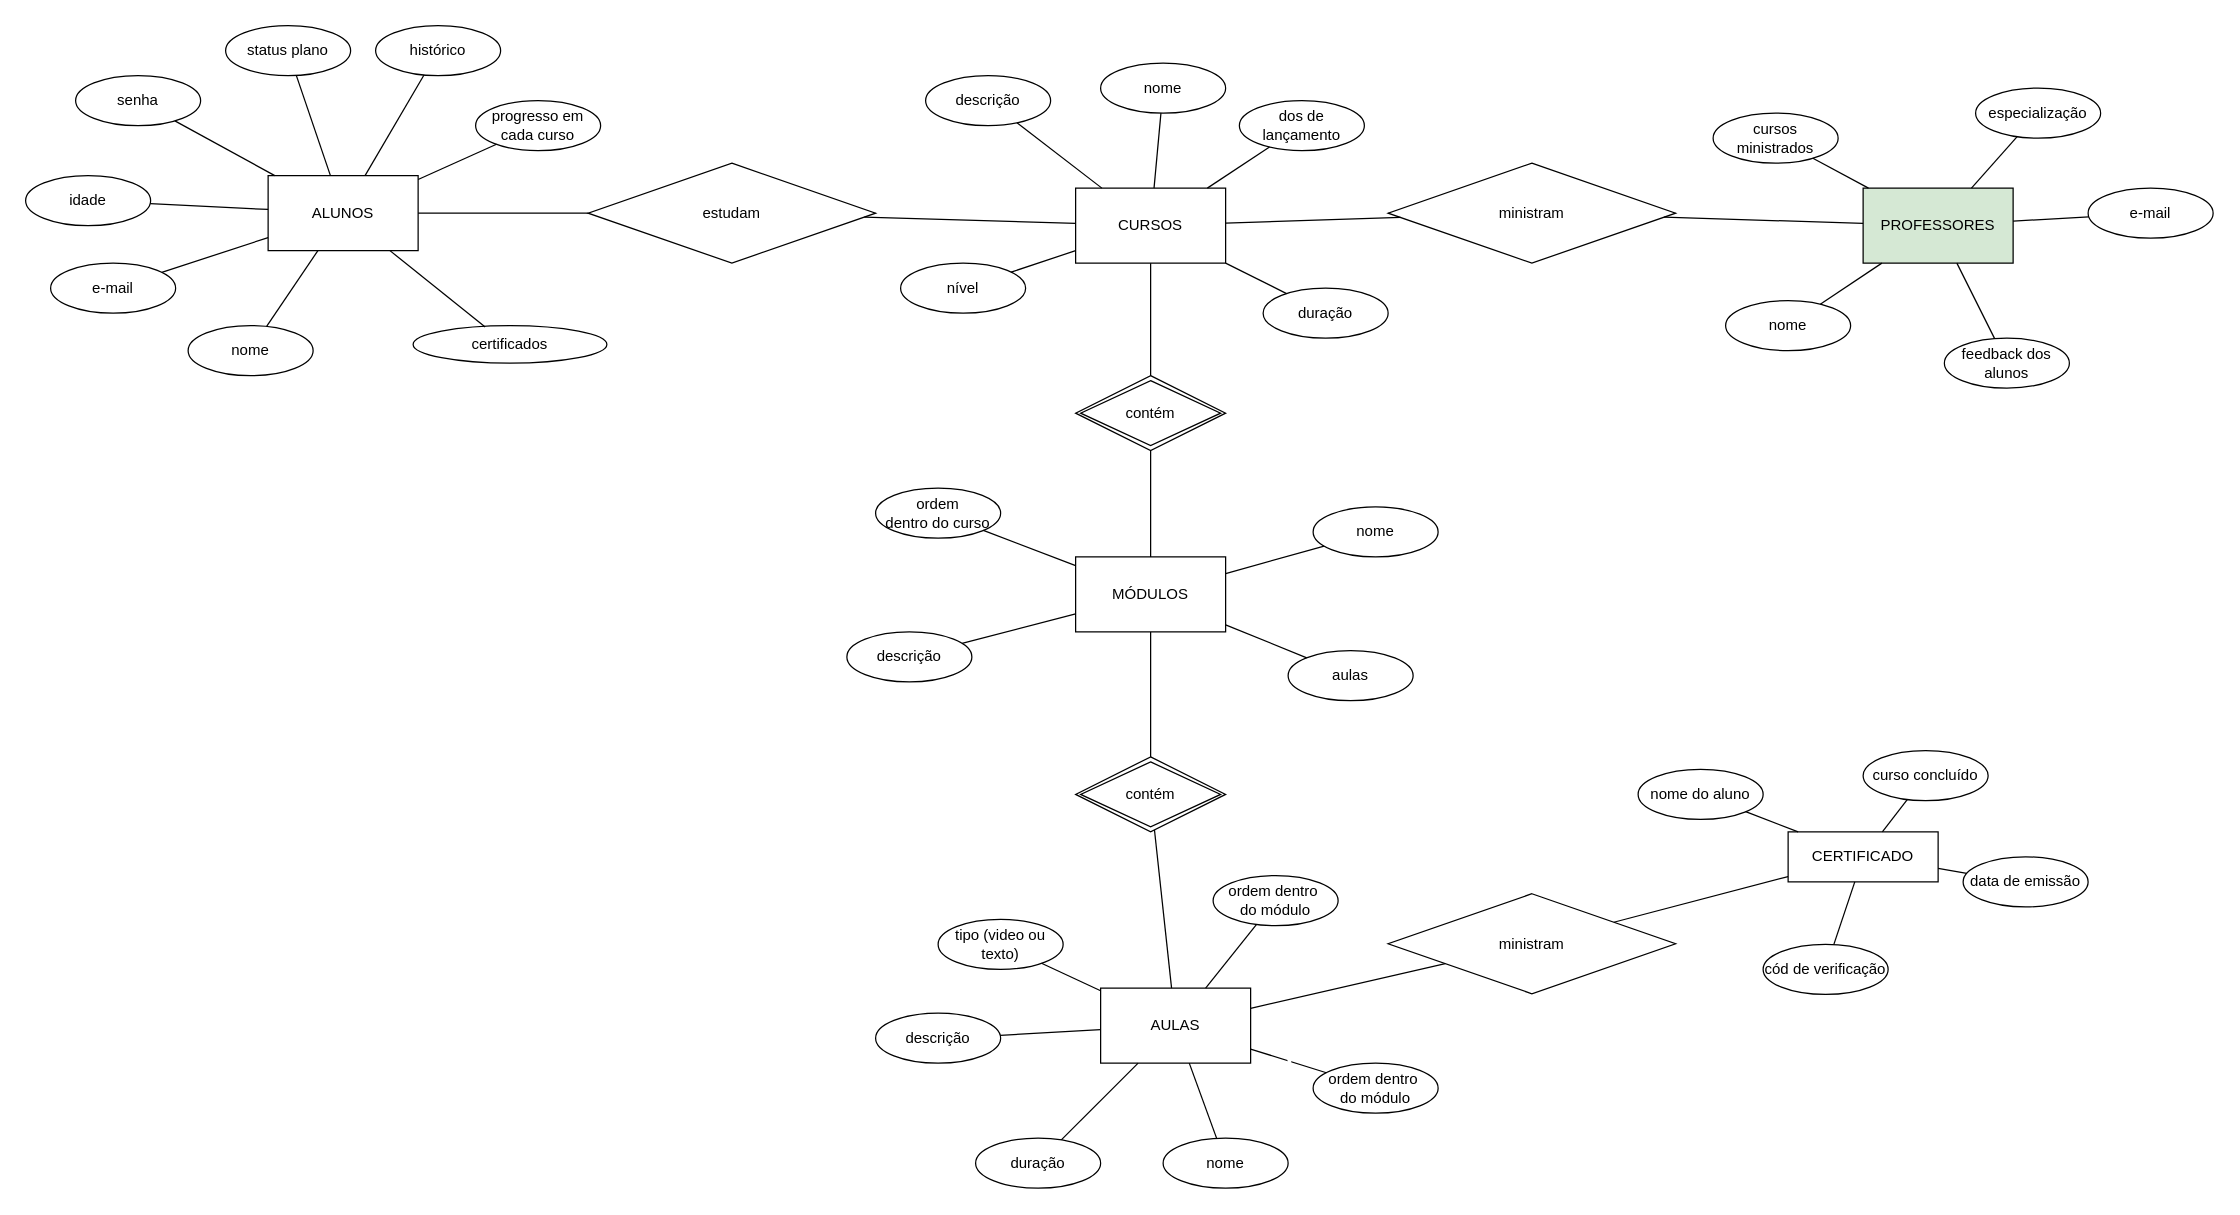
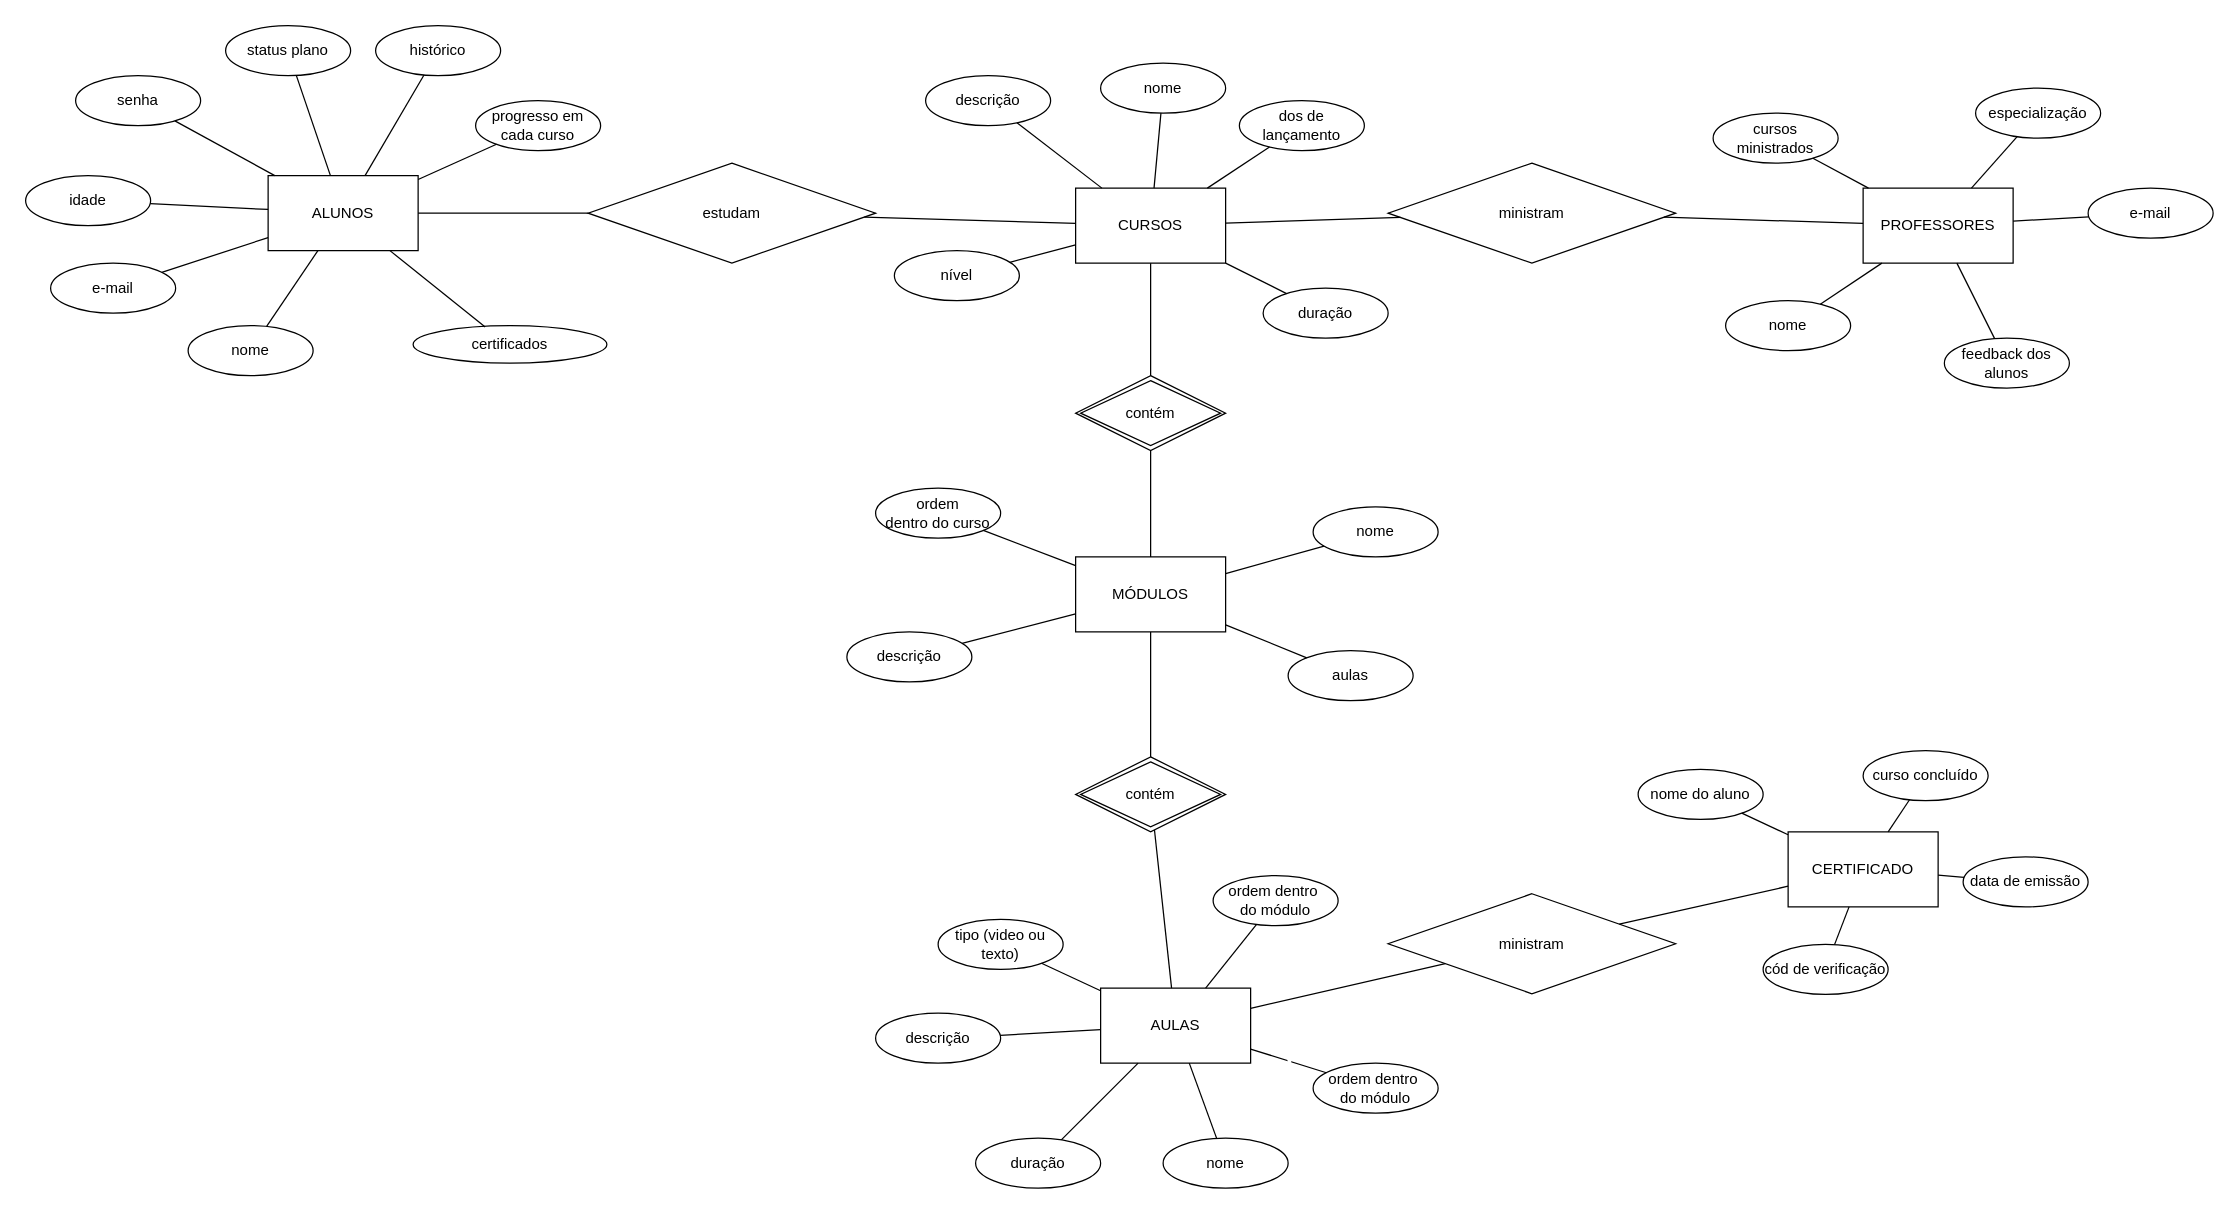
(1938, 226) -> (1938, 226)
(963, 288) -> (957, 276)
(1863, 857) -> (1863, 869)
